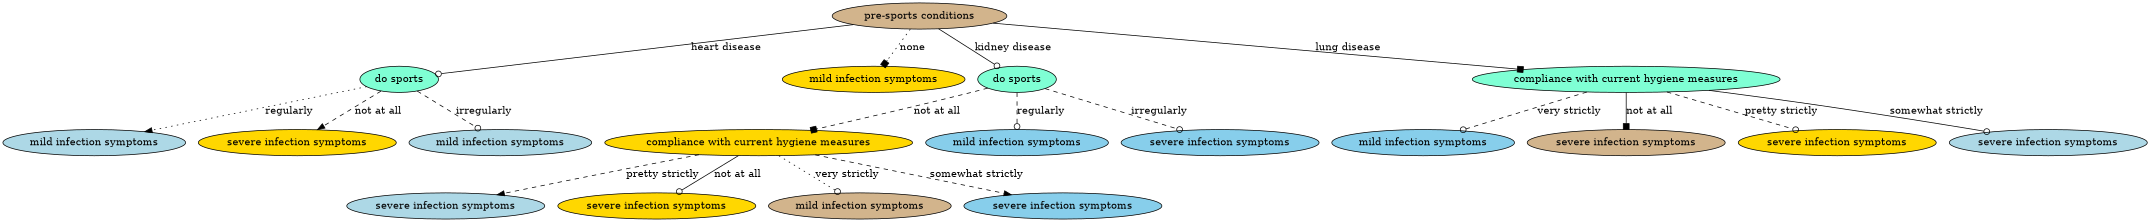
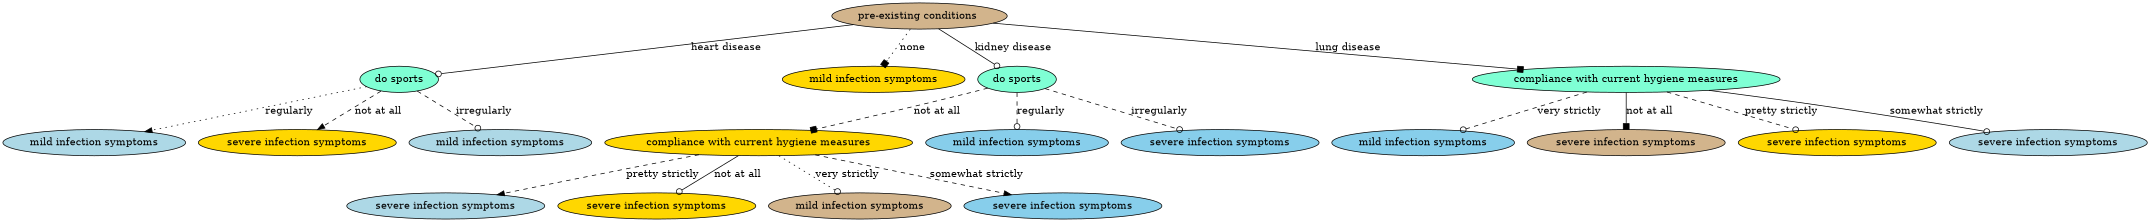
(920, 16) -> (920, 16)
